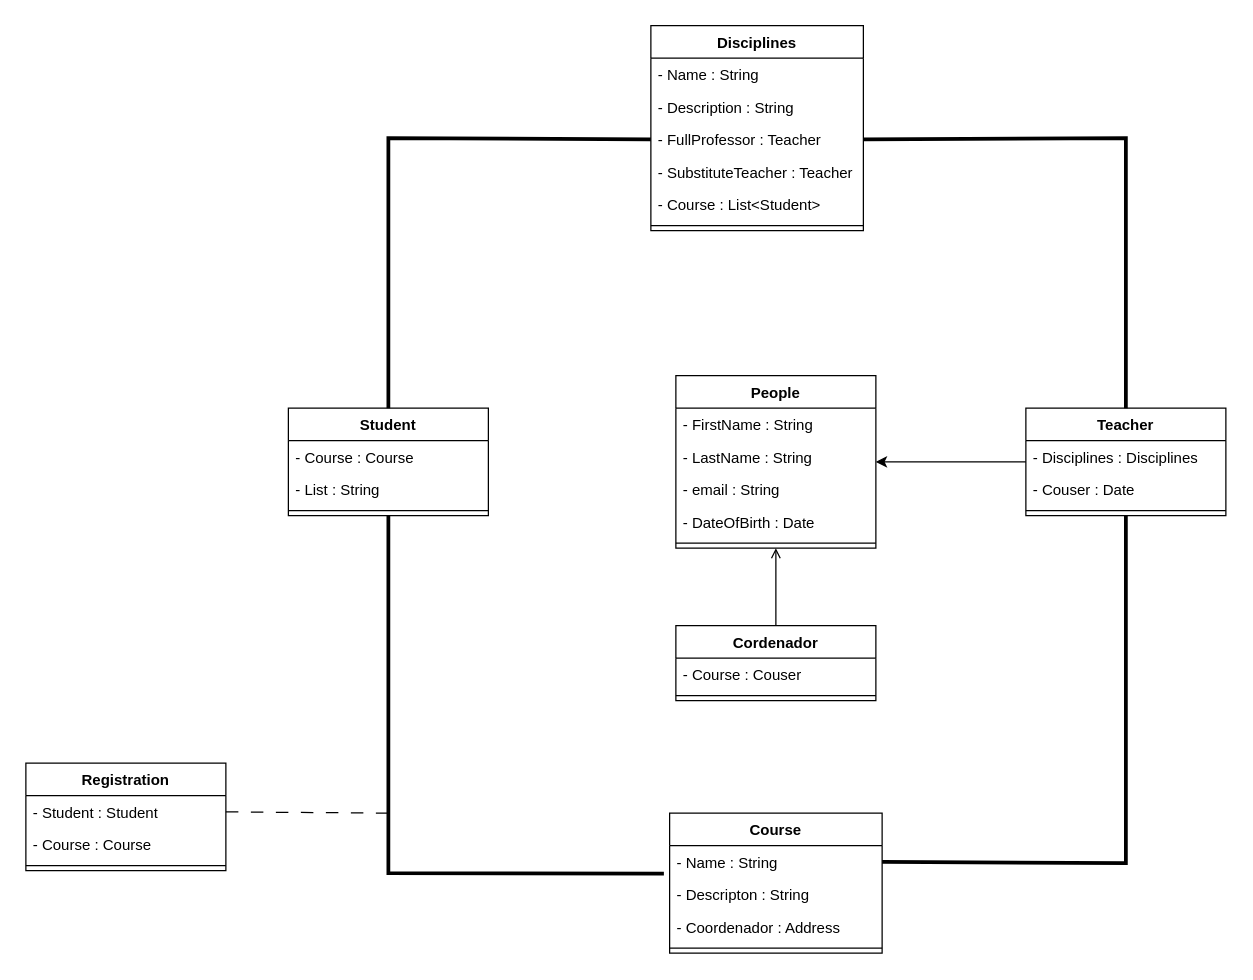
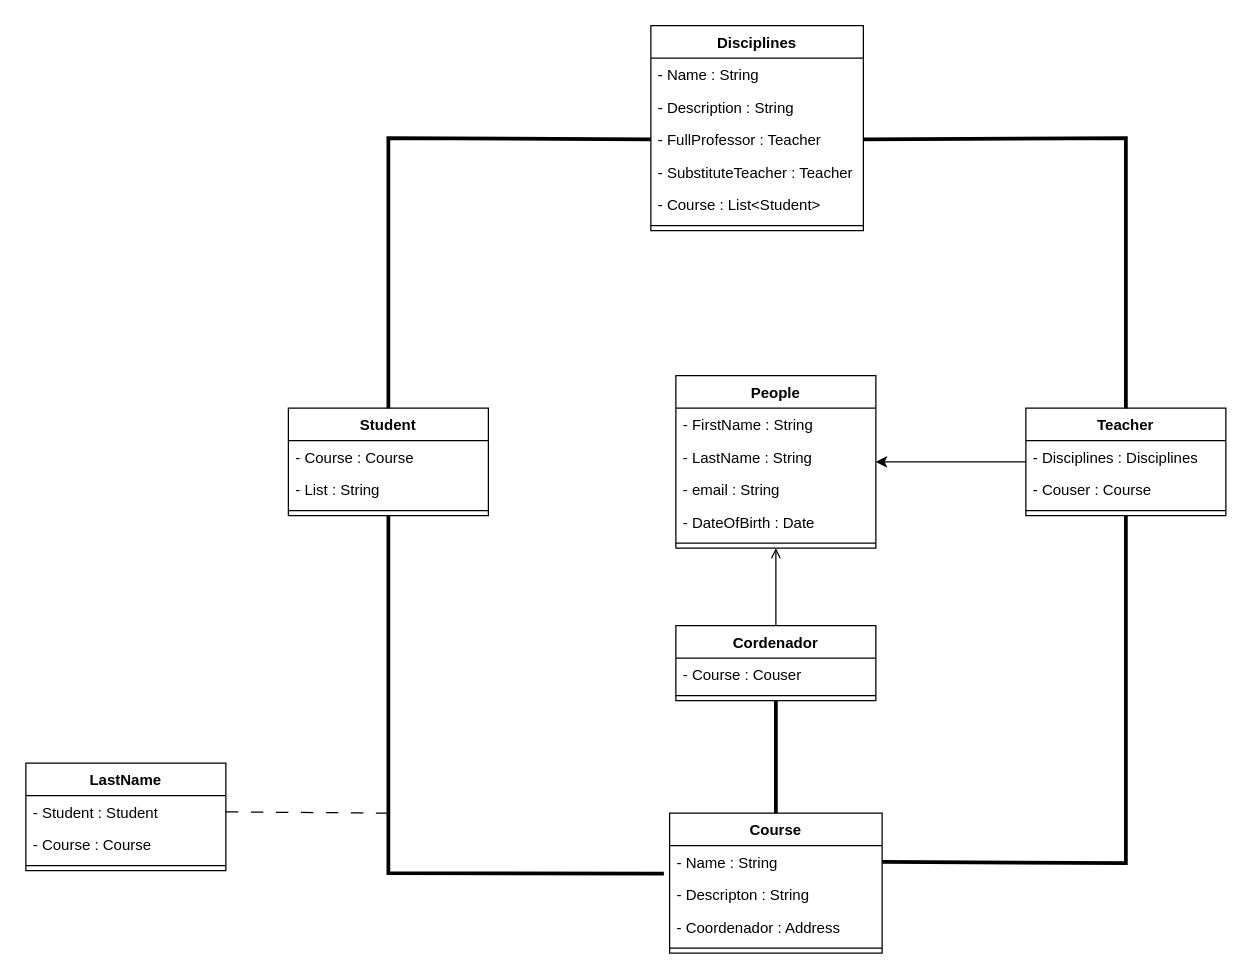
(1088, 491) -> (1097, 491)
none -> (776, 758)
(126, 781) -> (126, 781)
